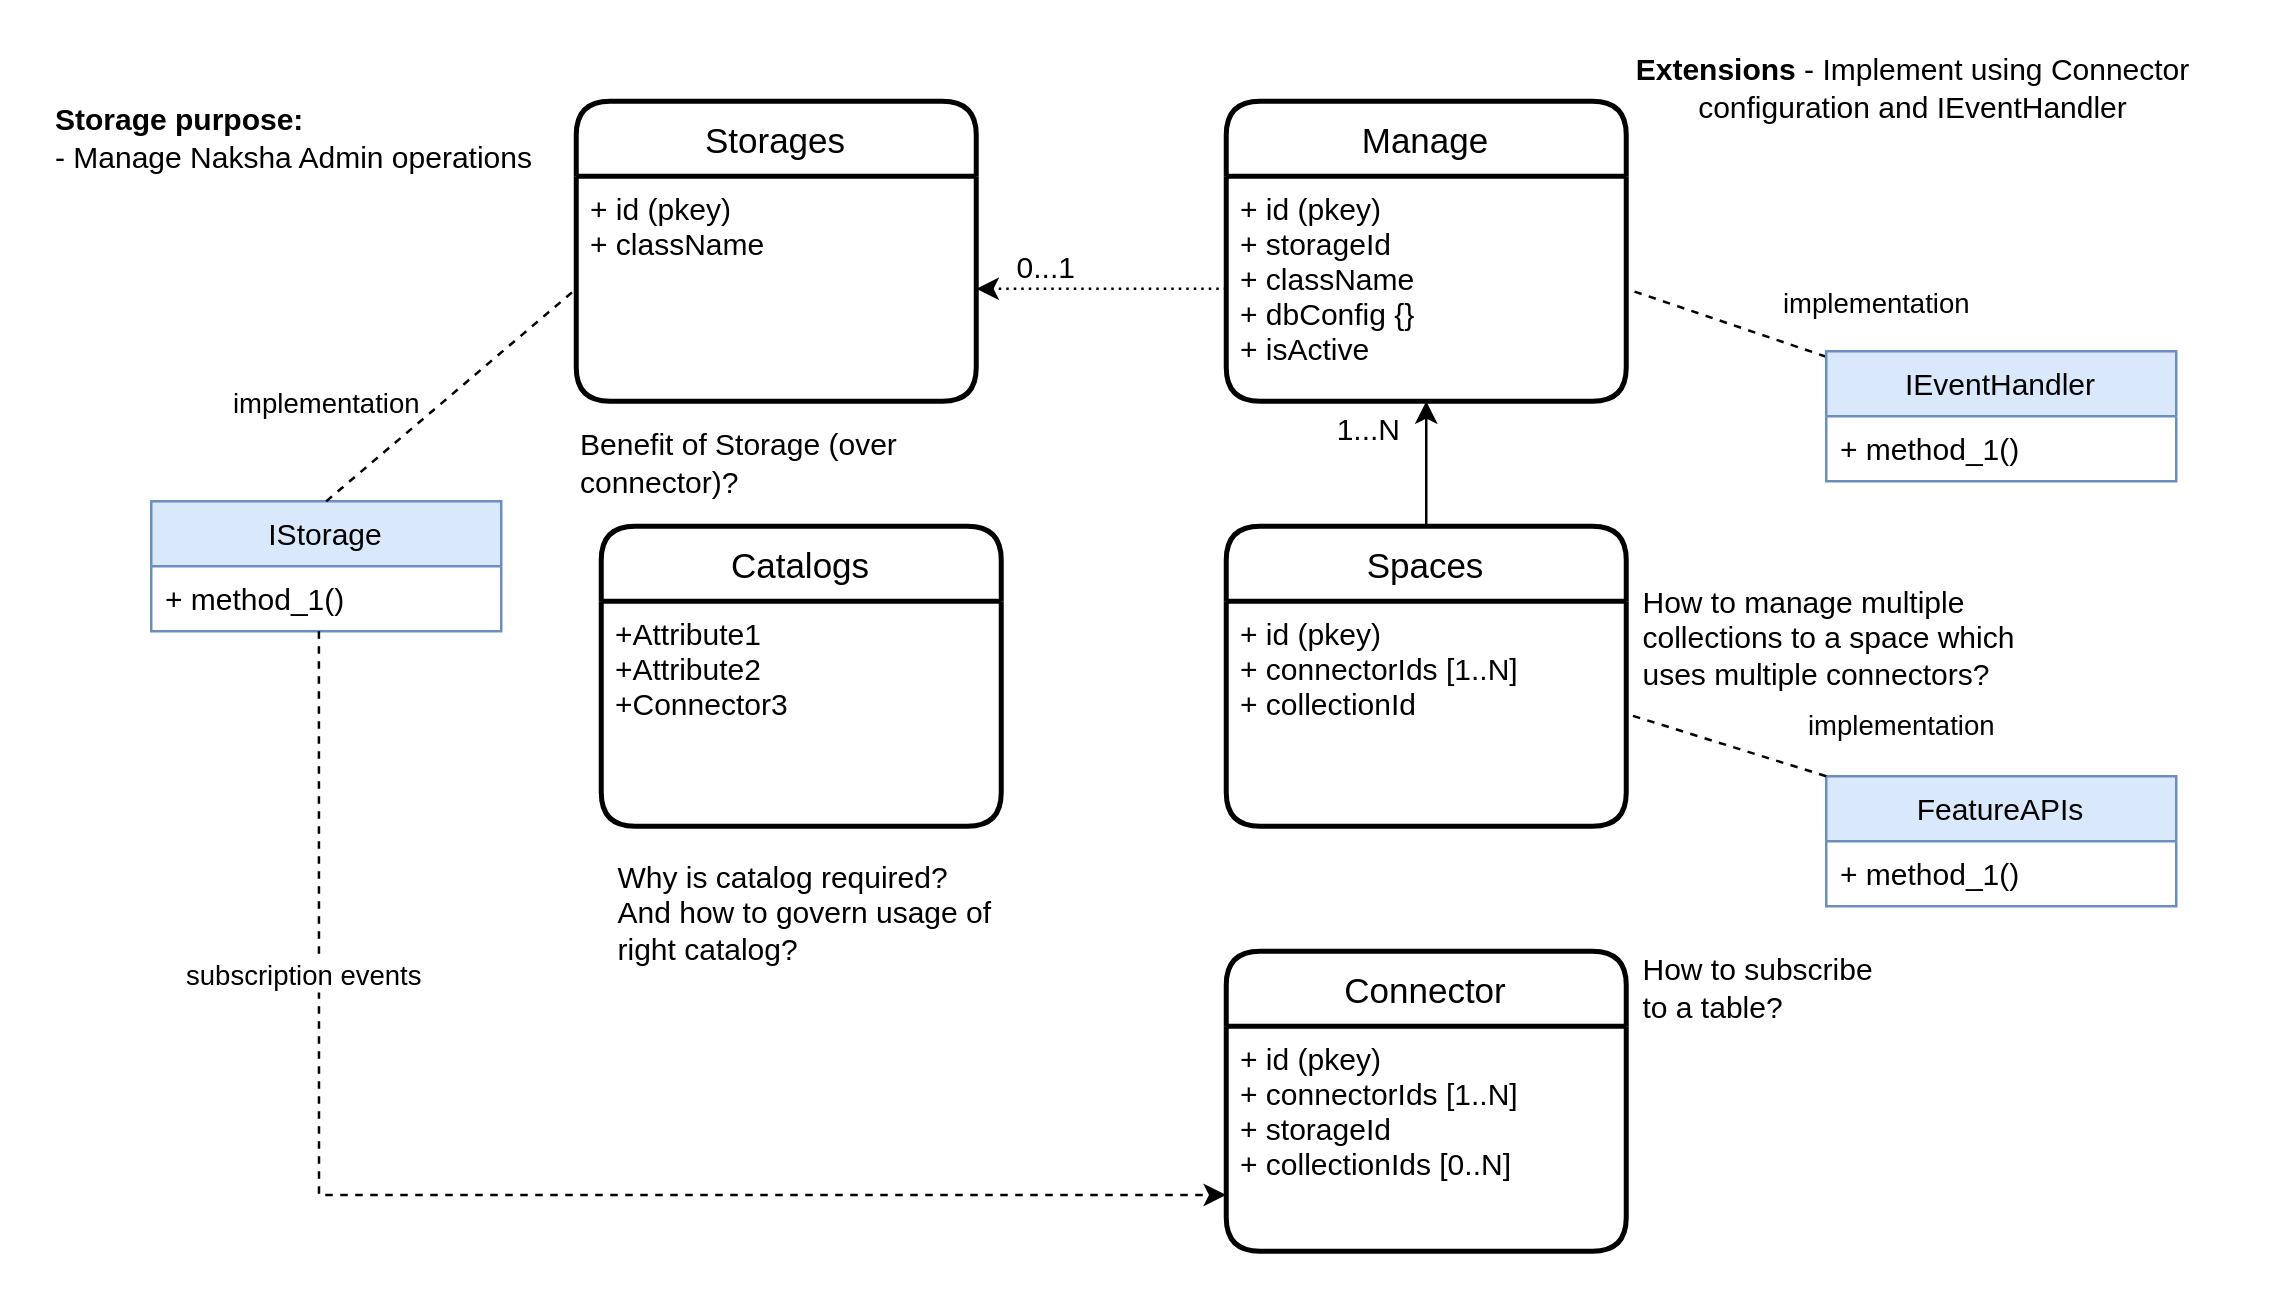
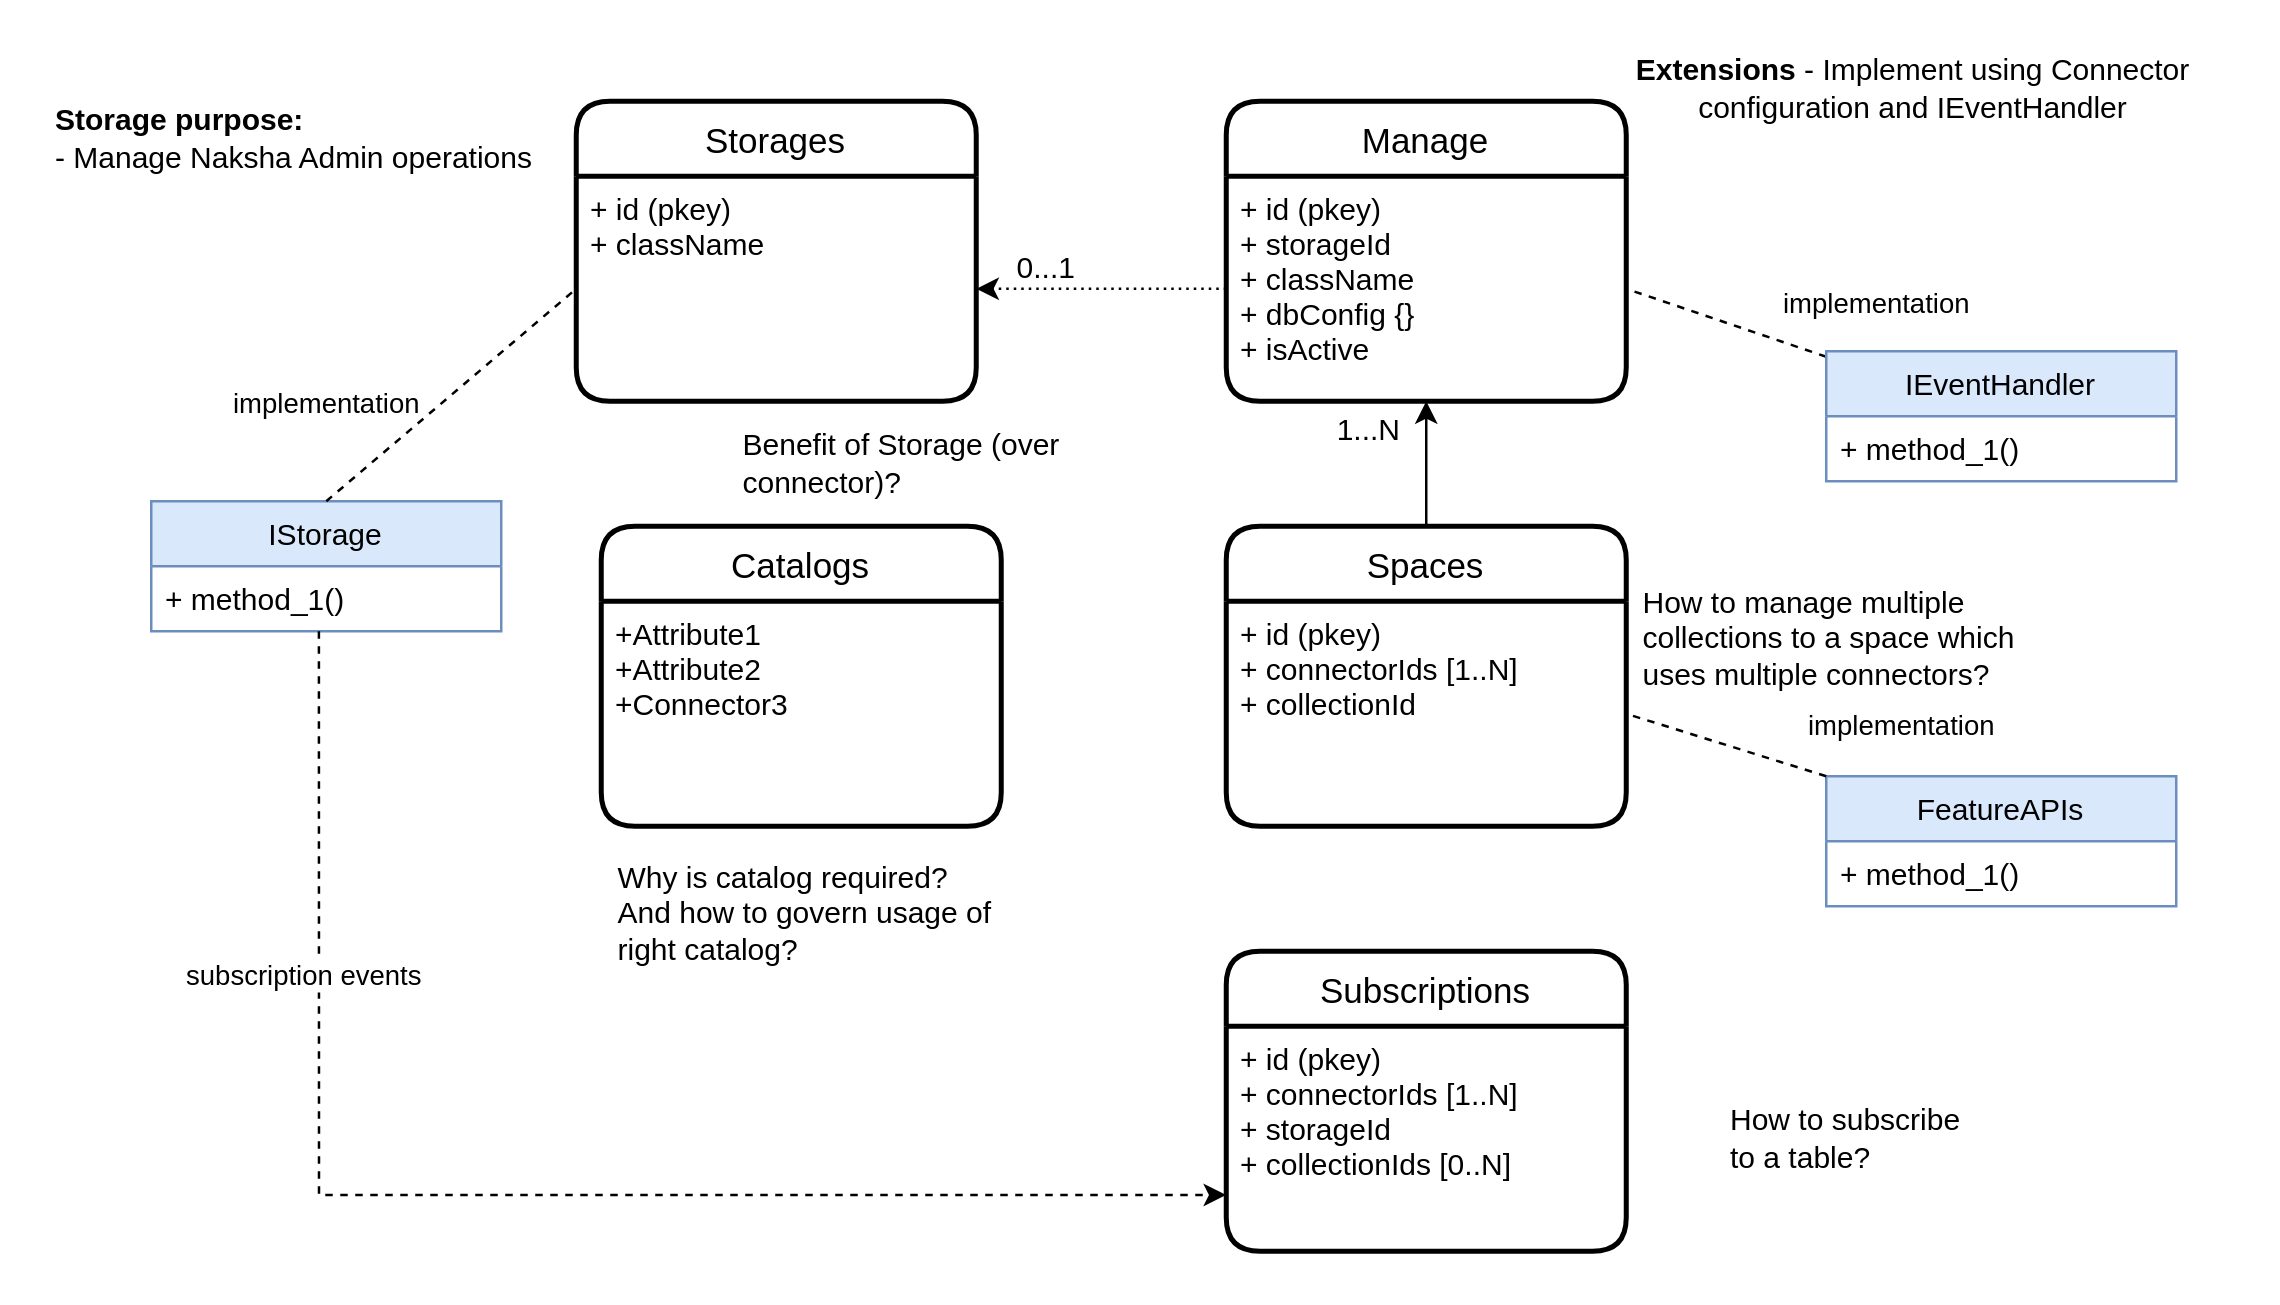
(770, 464) -> (933, 464)
(1758, 989) -> (1845, 1139)
(1425, 991) -> (1425, 991)
